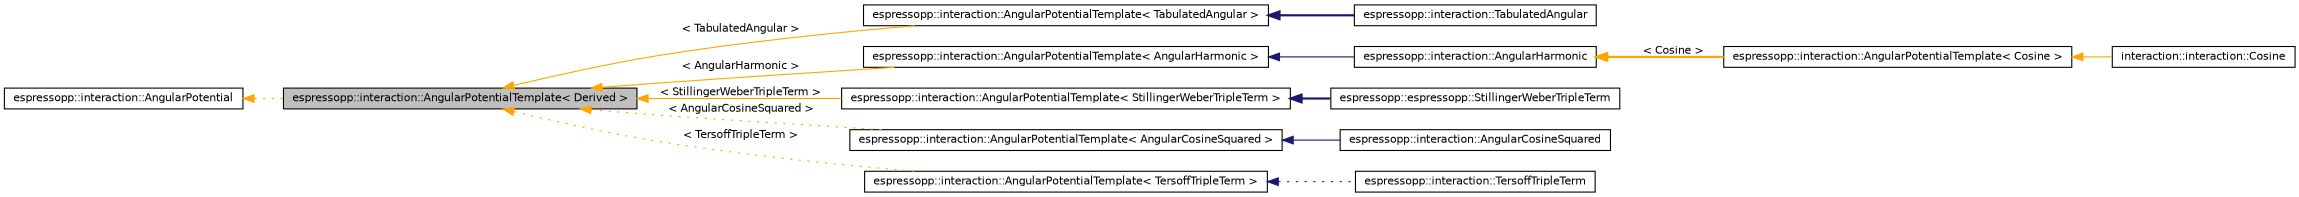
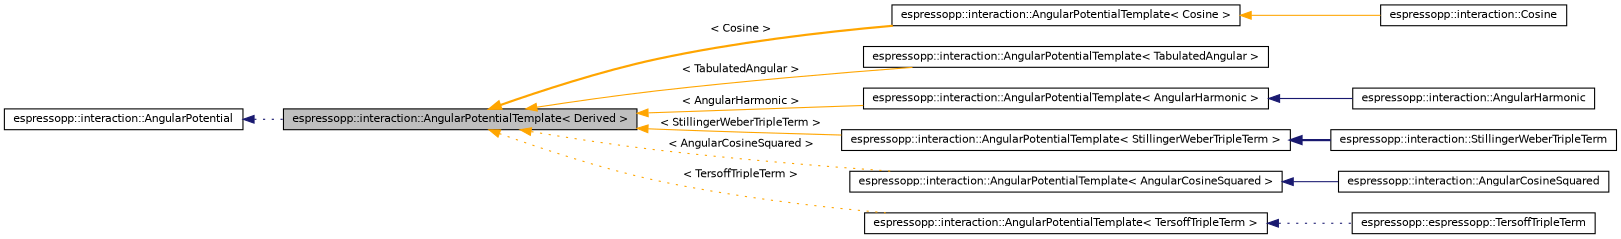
(1475, 15) -> none
(1666, 57) -> (694, 52)
(2204, 57) -> (1474, 15)
(269, 98) -> (269, 119)
(1475, 98) -> (1474, 140)
(1475, 182) -> (1474, 223)
